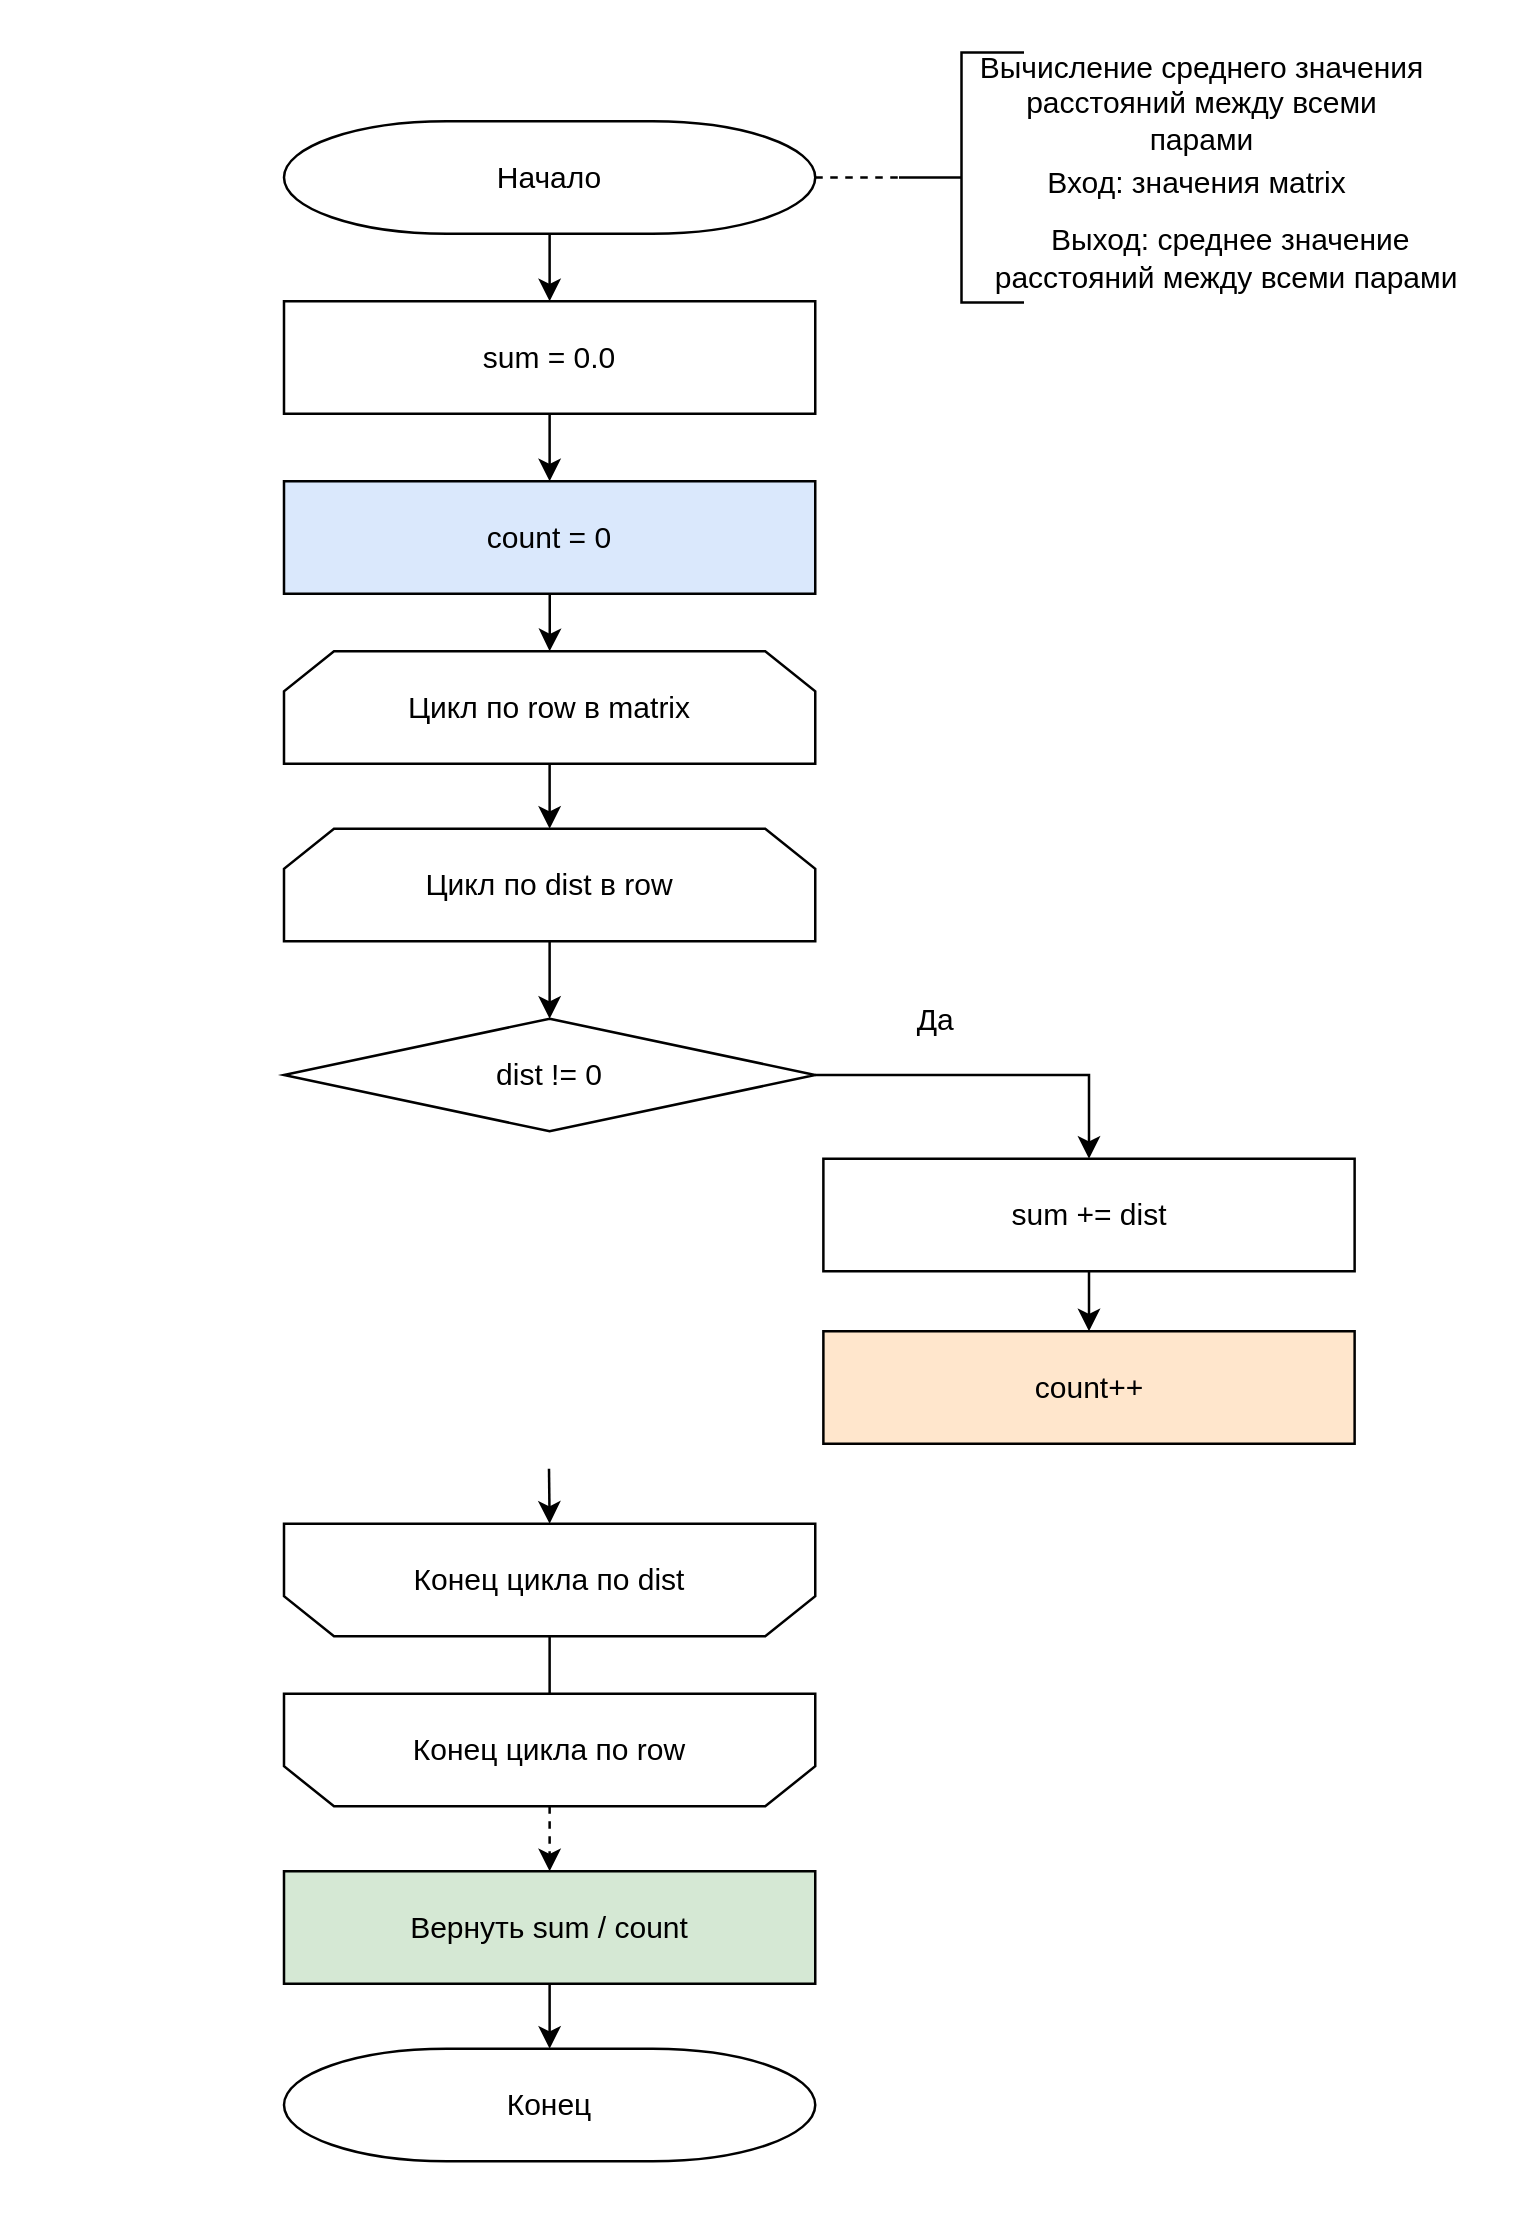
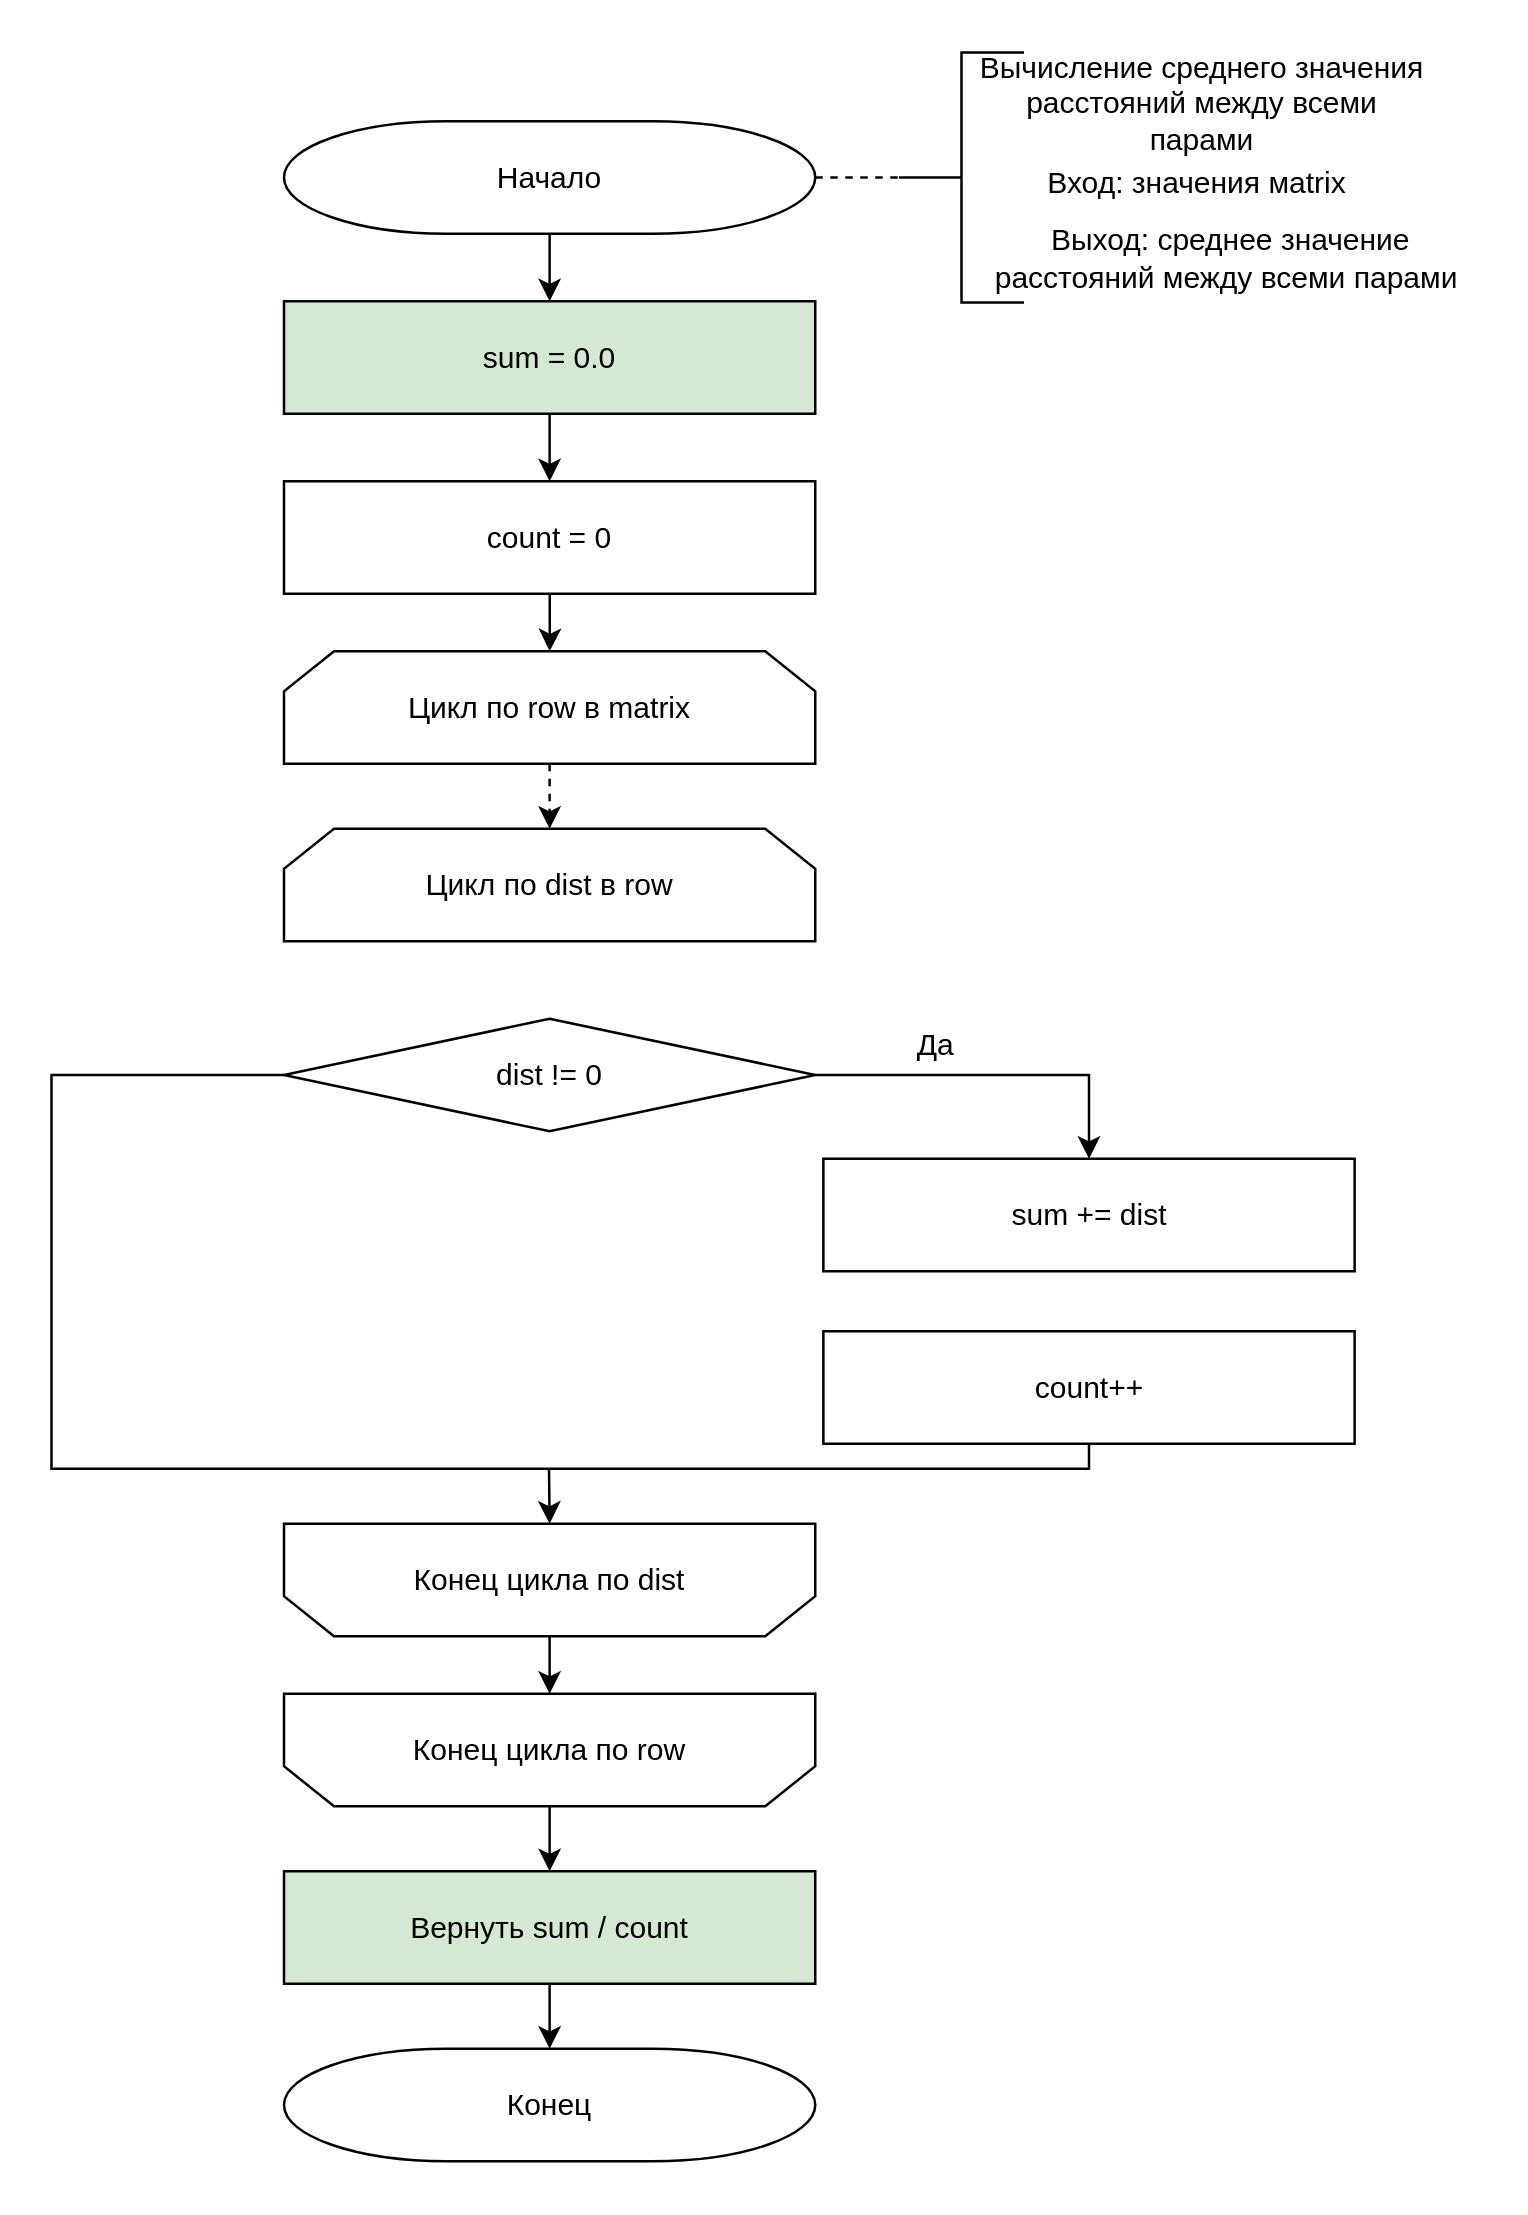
(549, 358) -> (549, 358)
(549, 538) -> (549, 538)
(549, 789) -> (549, 789)
(549, 972) -> none
(936, 1021) -> (936, 1046)
(1089, 1293) -> none
(1089, 1388) -> (1089, 1388)
none -> (51, 1404)
(549, 1682) -> (549, 1675)
(549, 1832) -> (549, 1832)
